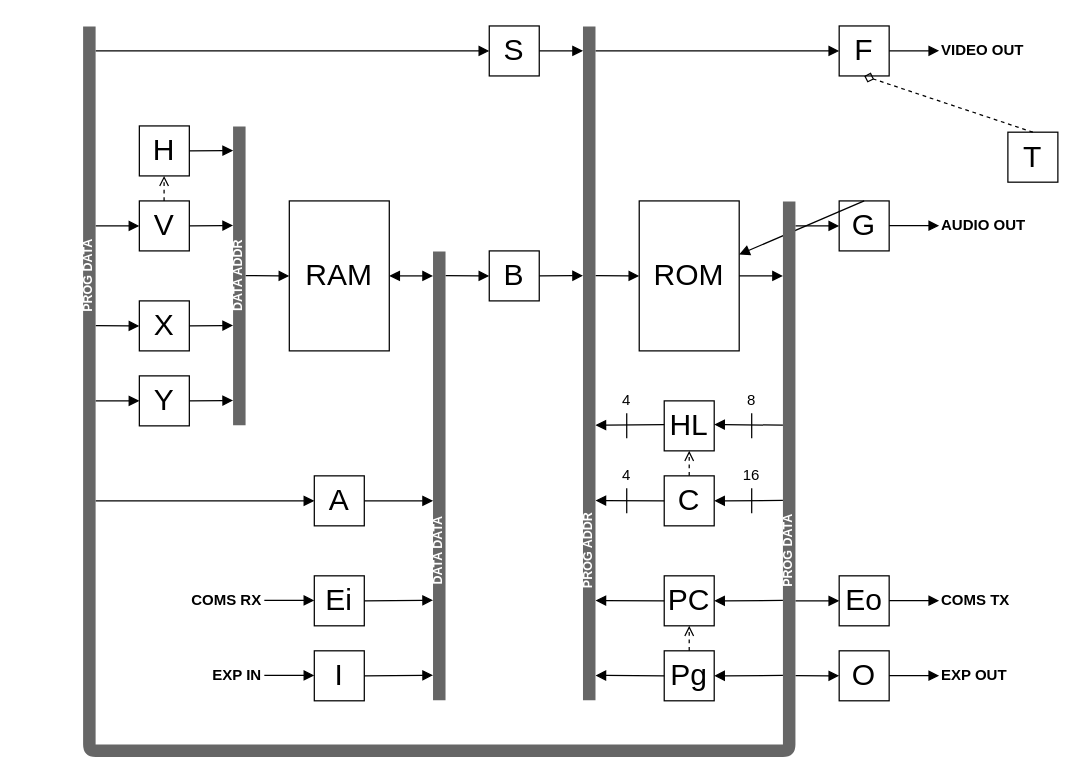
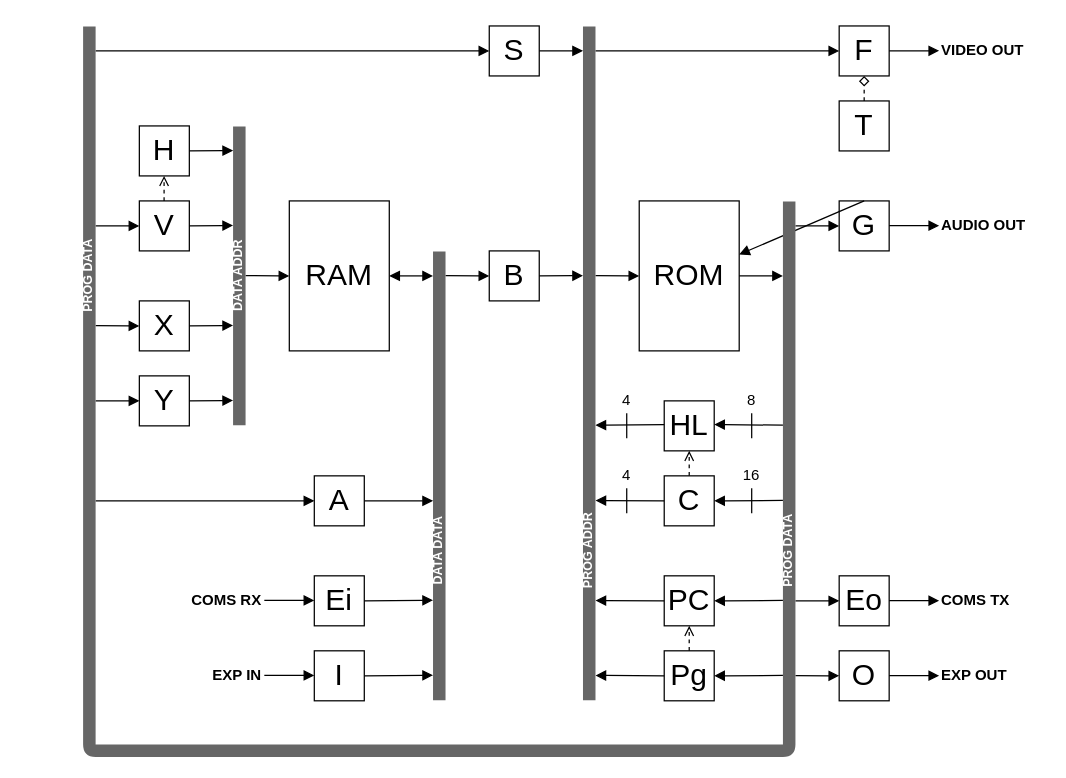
(1033, 157) -> (864, 126)
